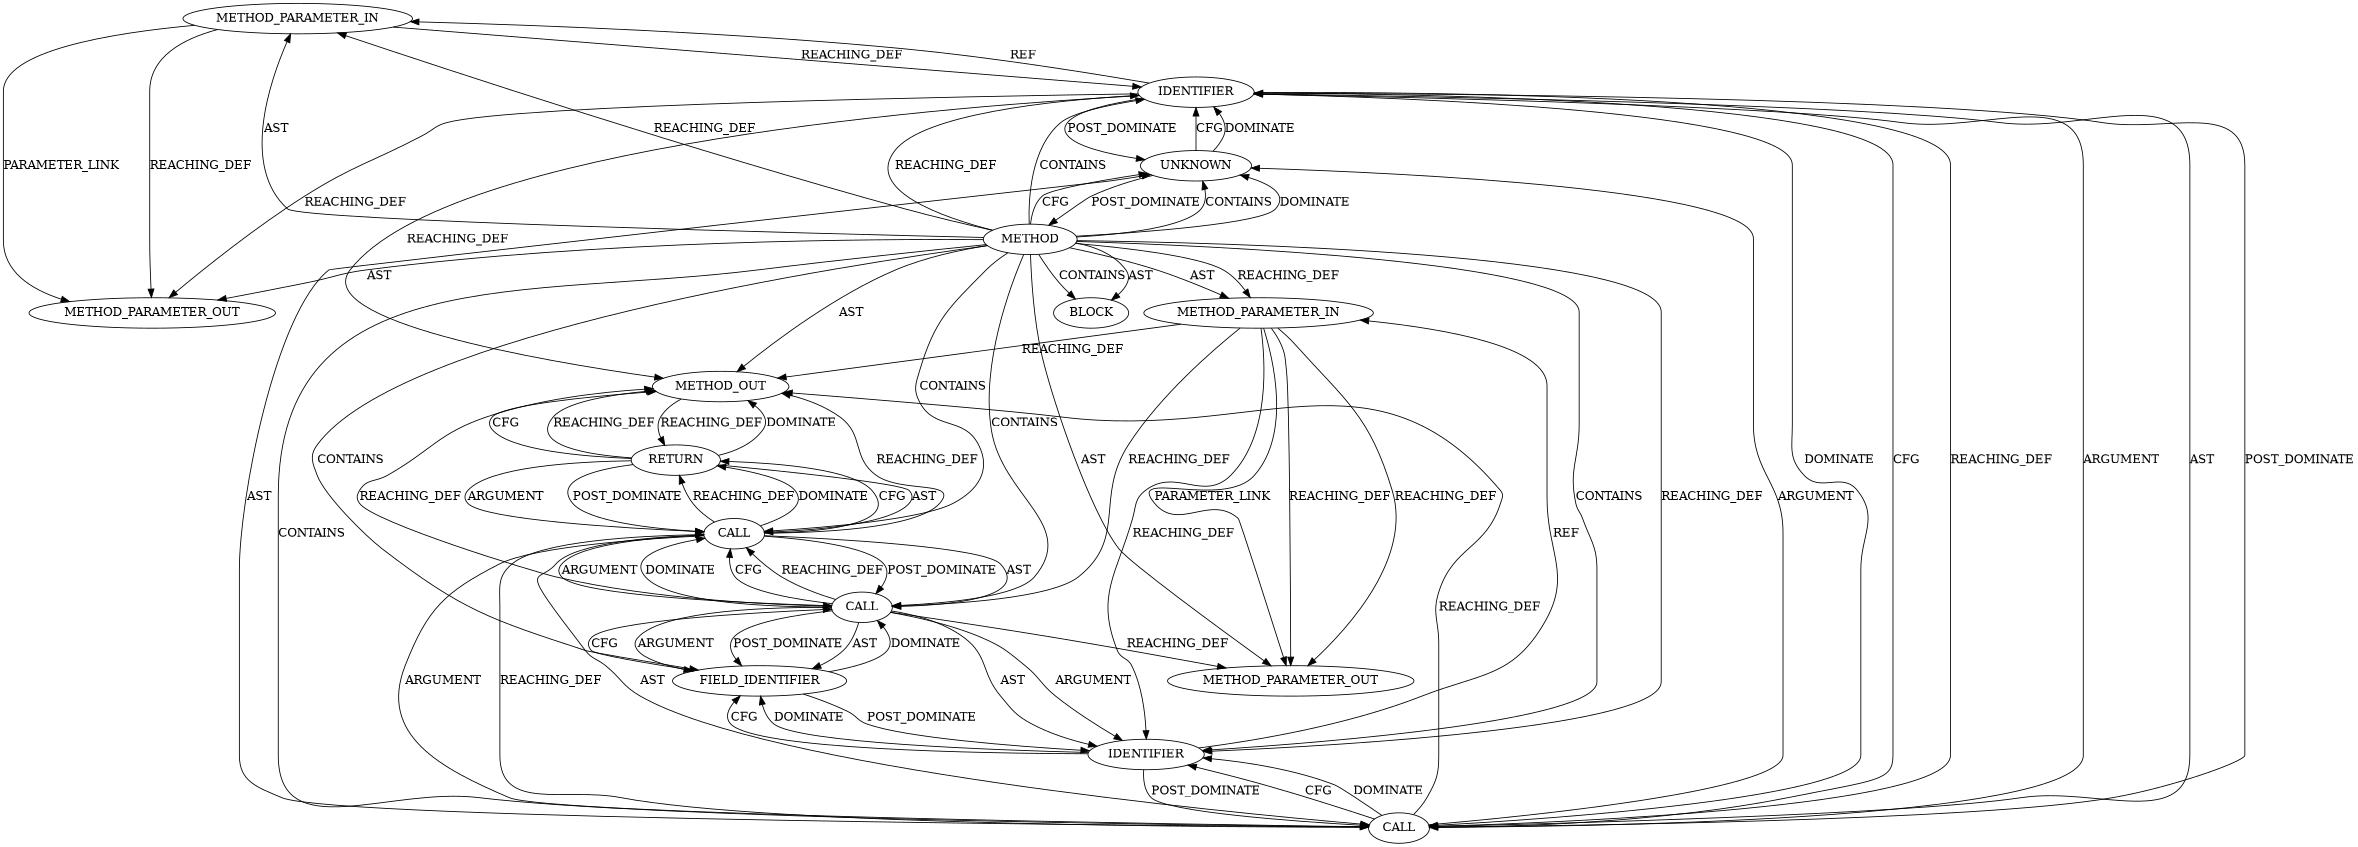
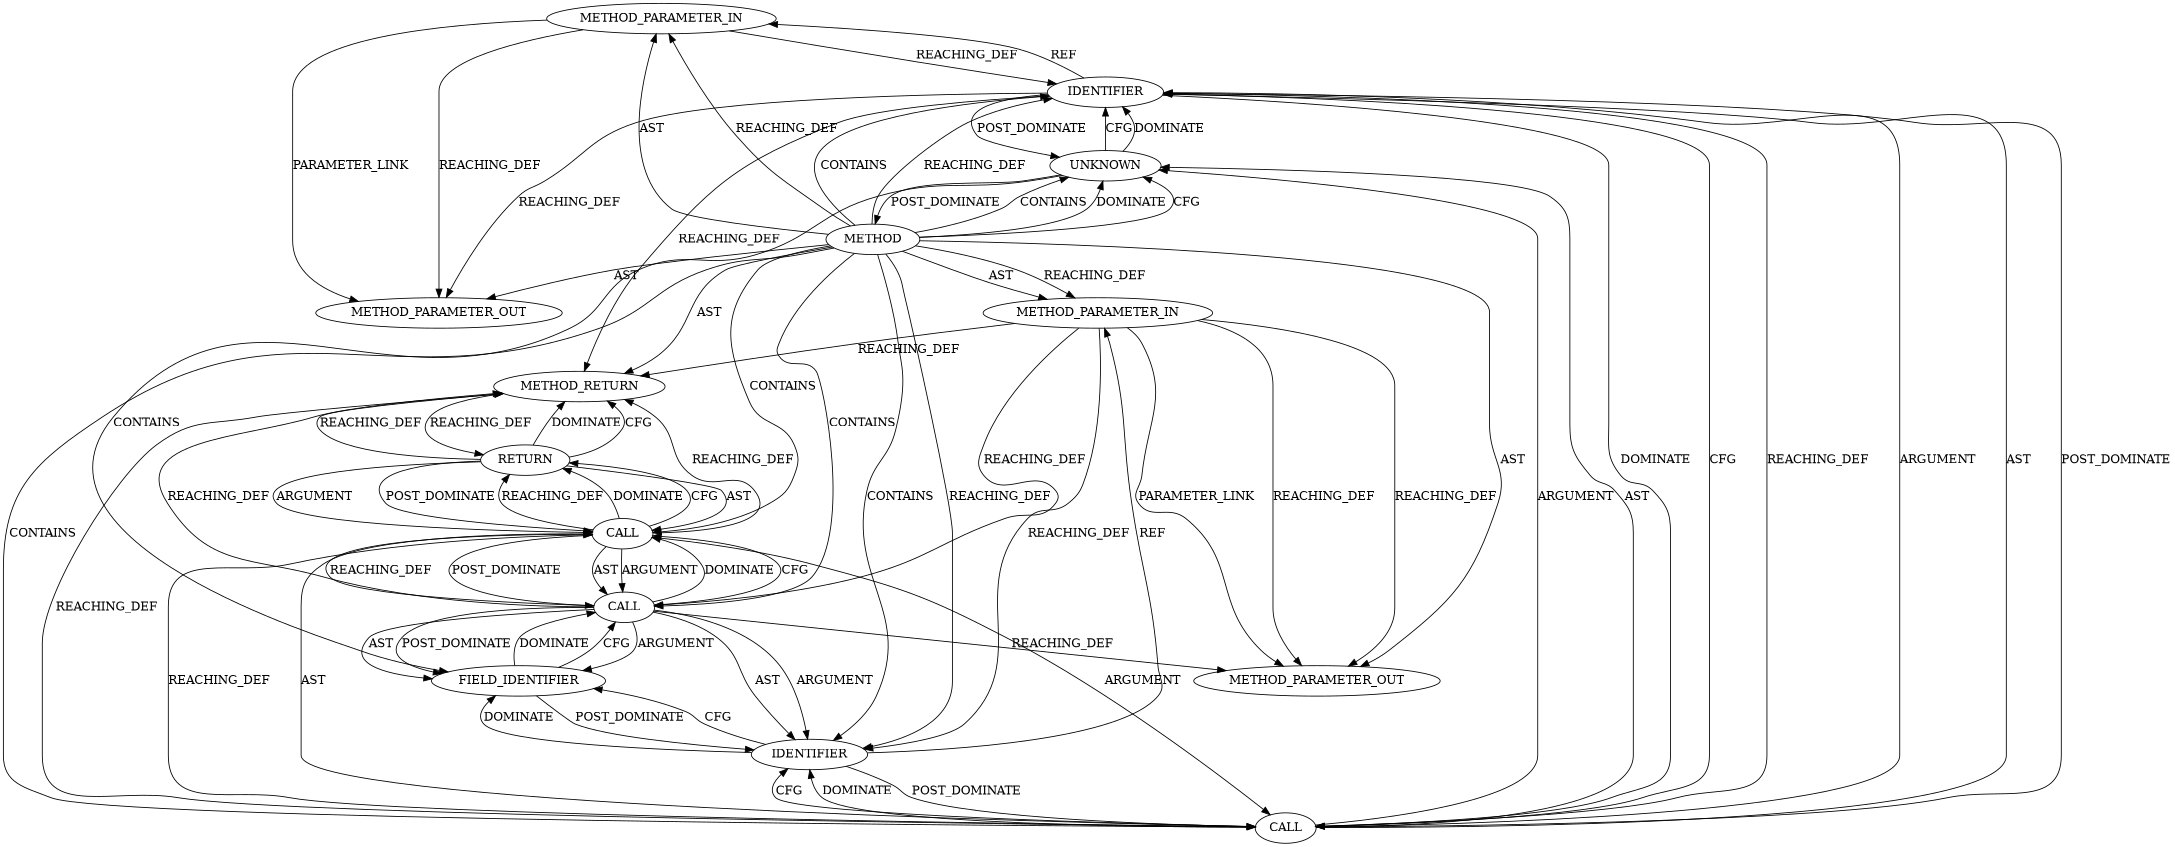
(1091, 313) -> none
(417, 379) -> (324, 347)
(721, 387) -> (579, 387)
